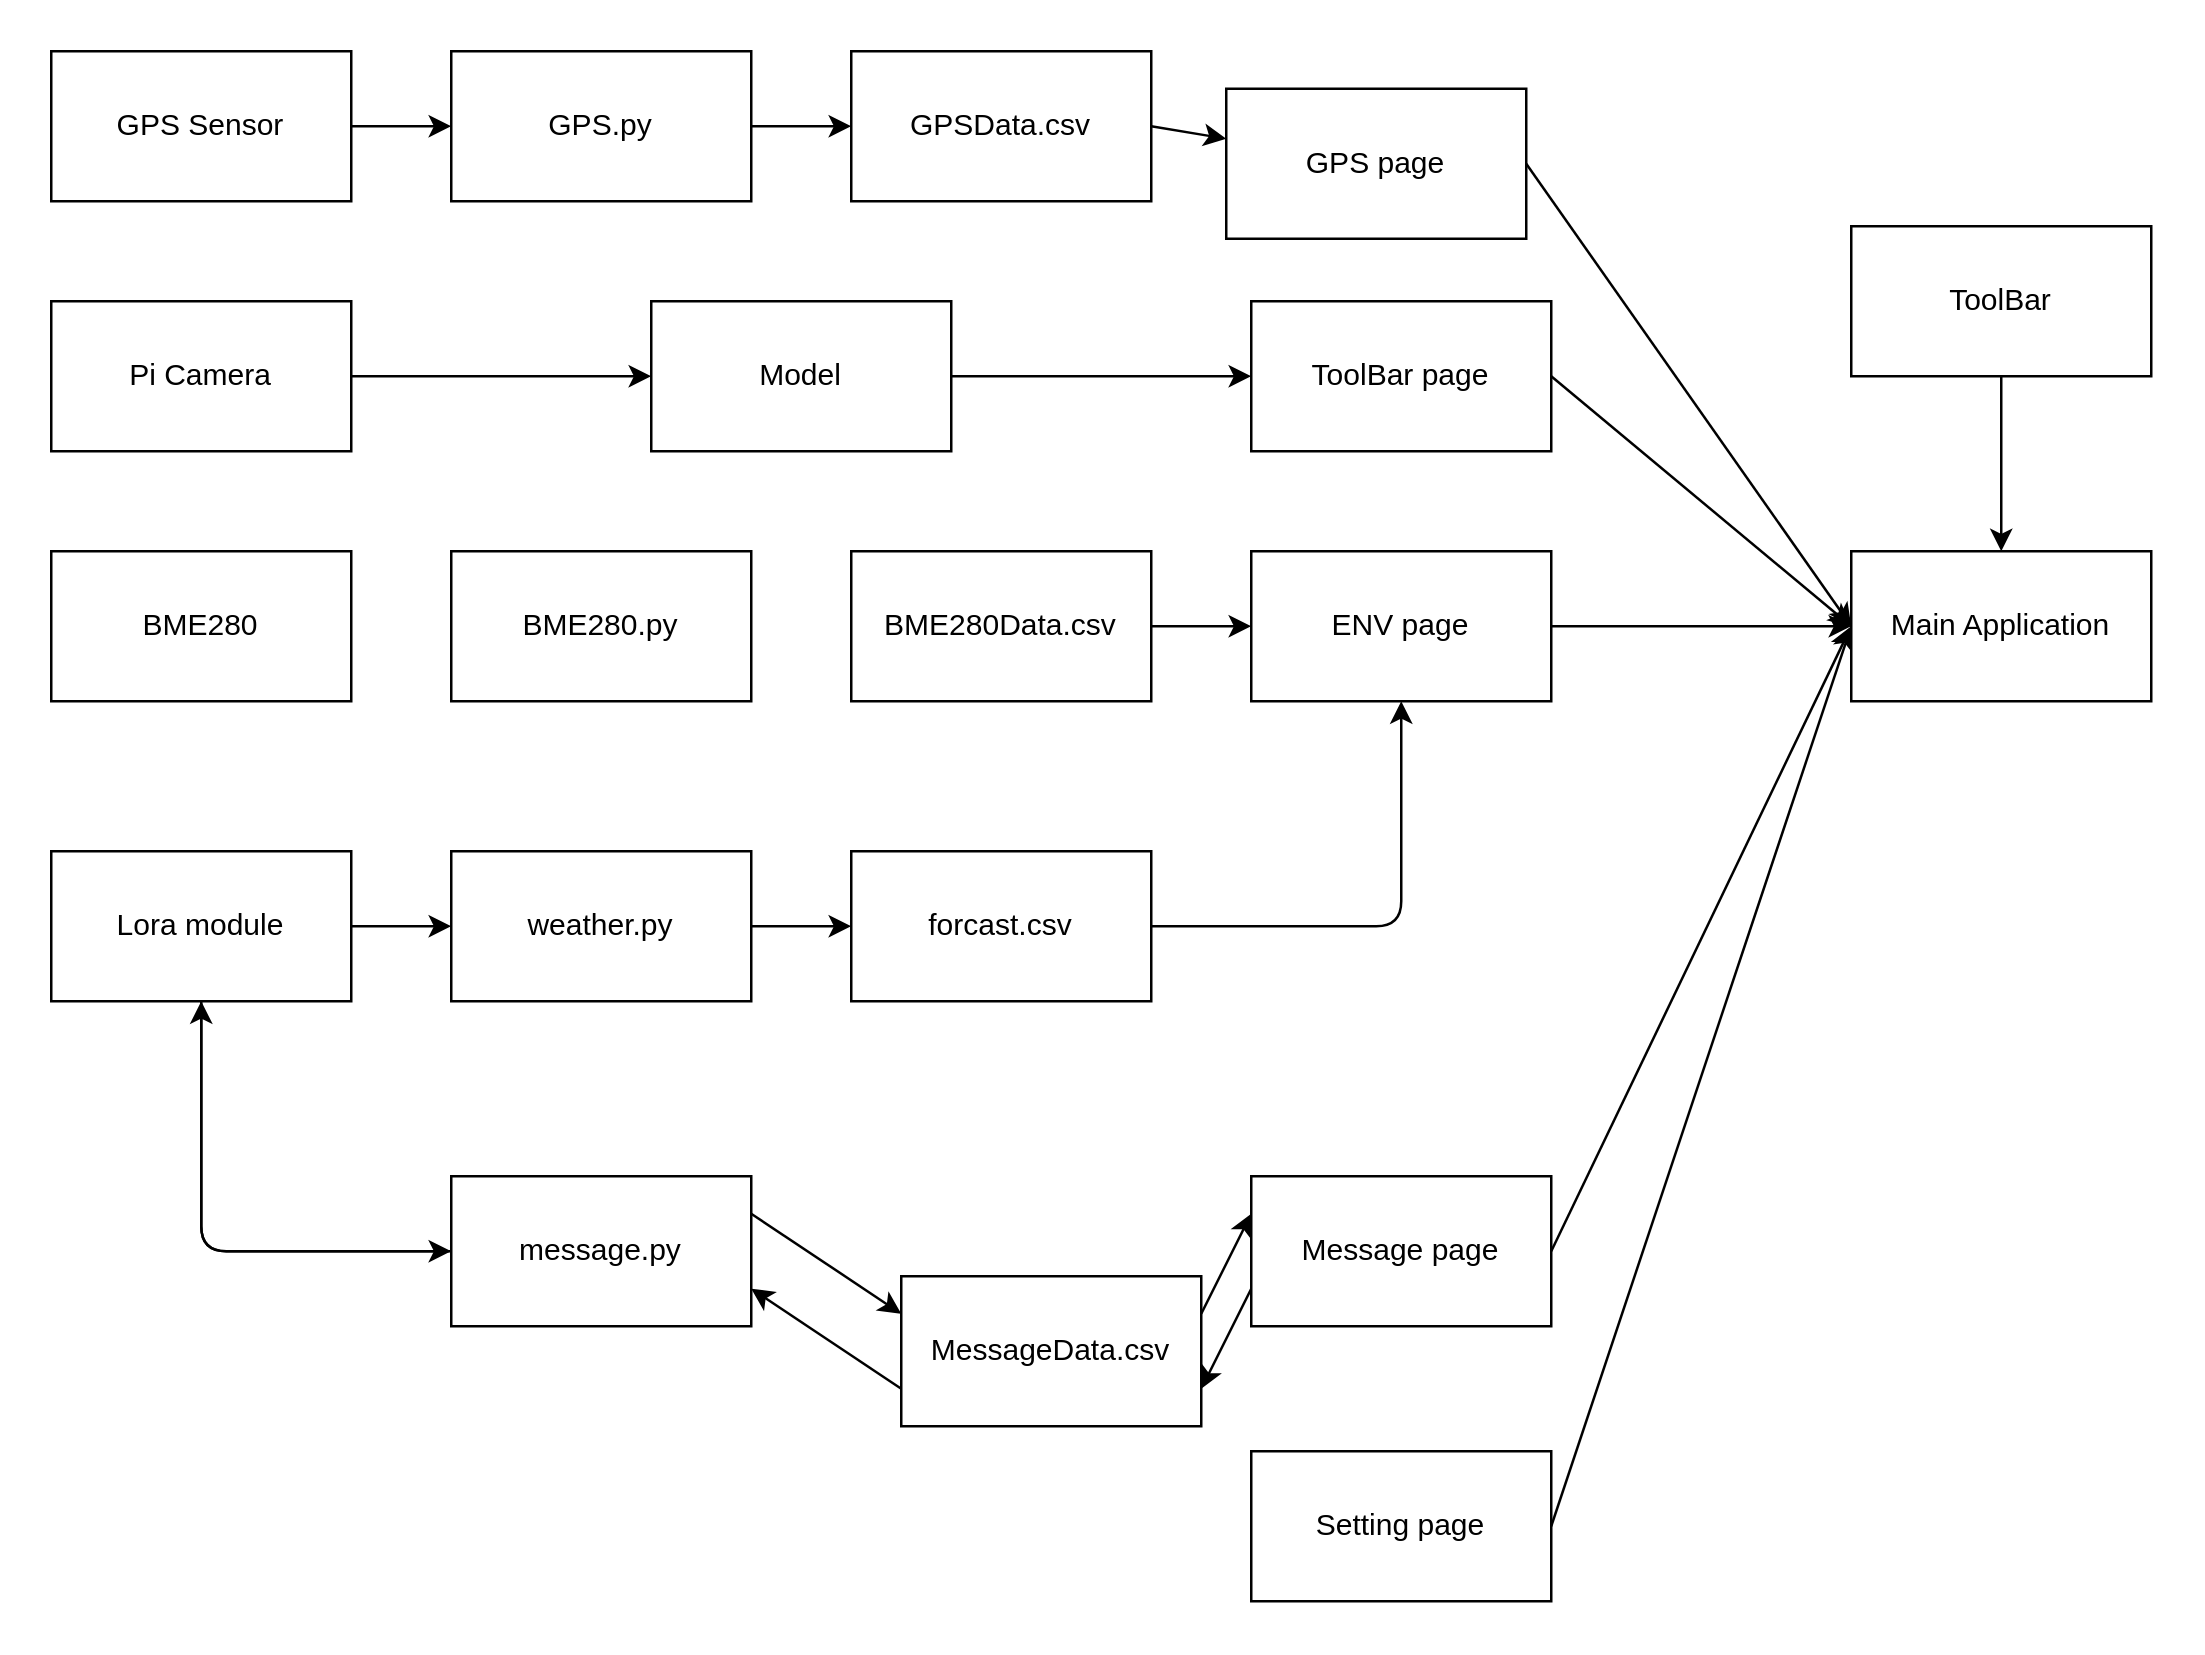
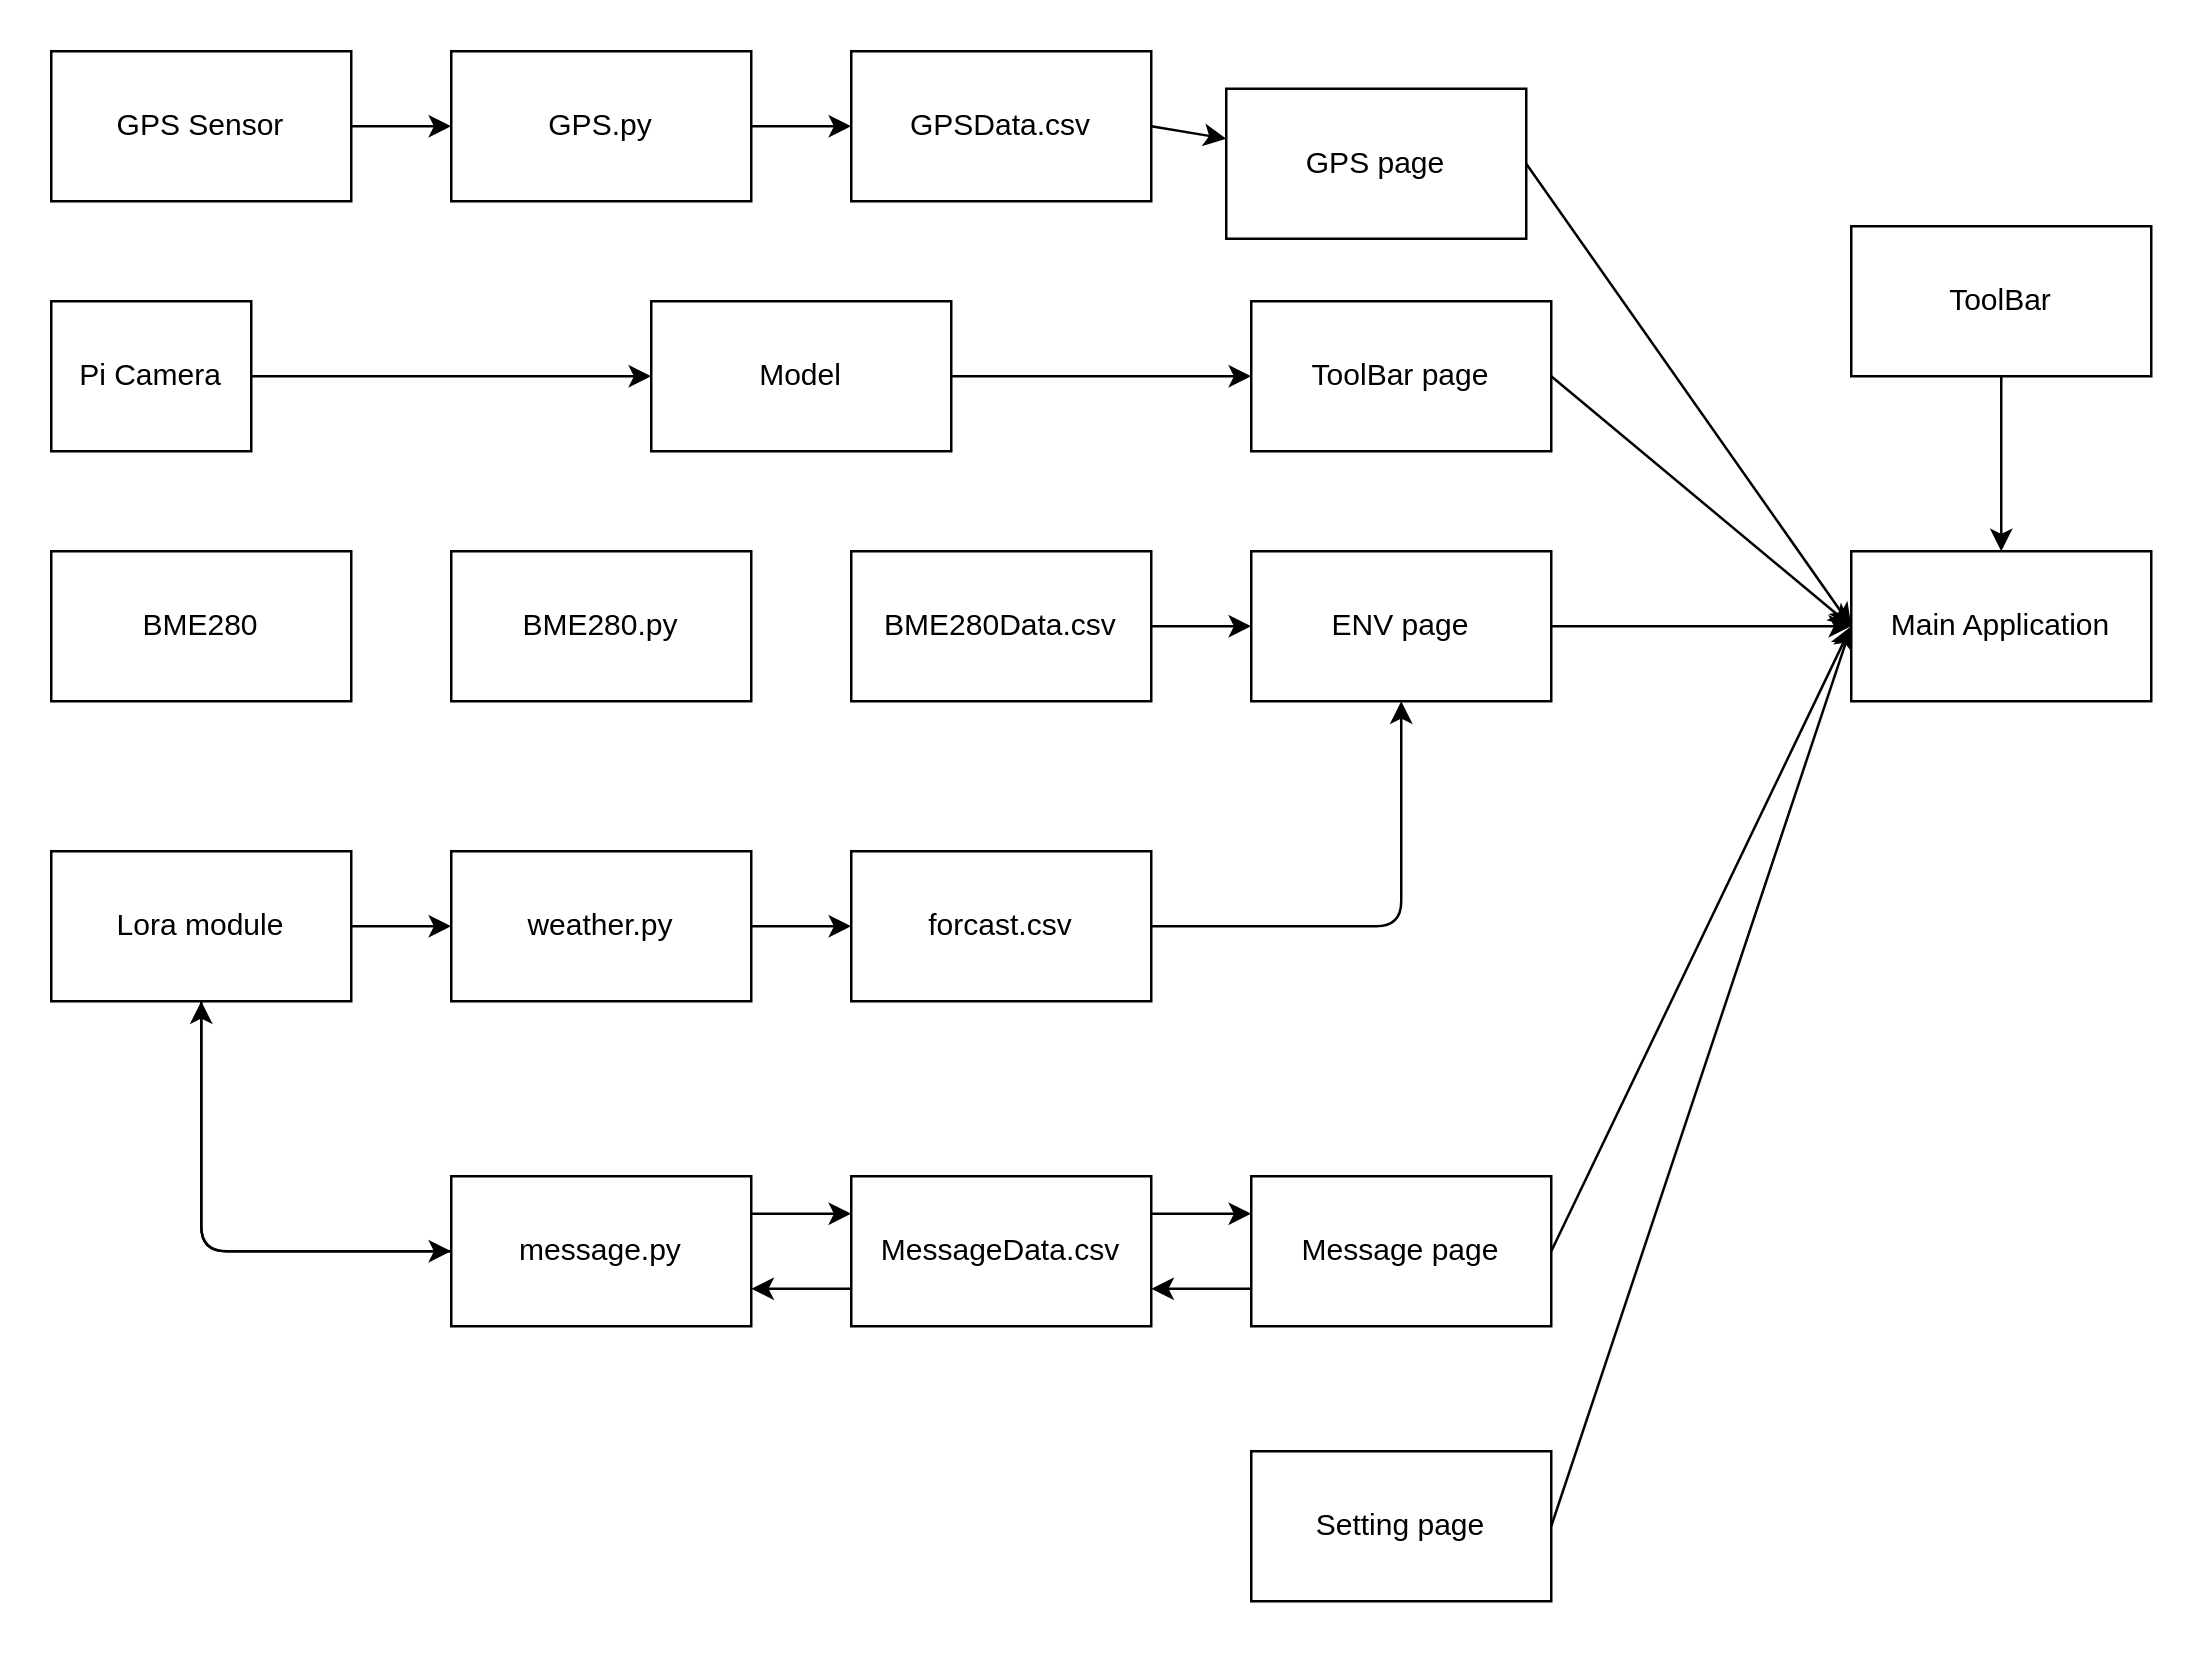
(201, 376) -> (151, 376)
(1051, 1351) -> (1001, 1251)
